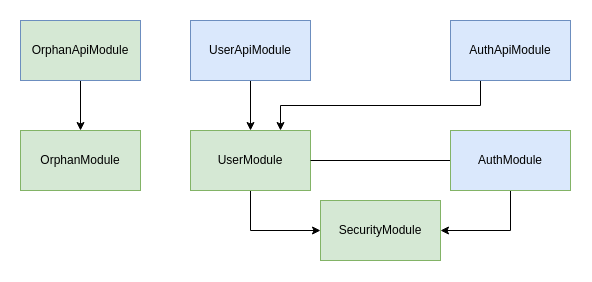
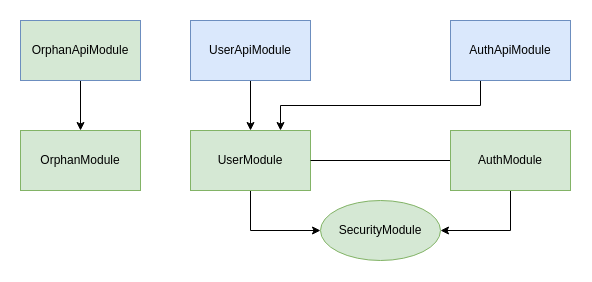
(511, 161) -> (511, 161)
(381, 231) -> (381, 231)
